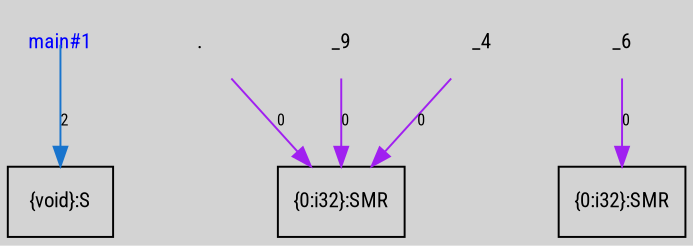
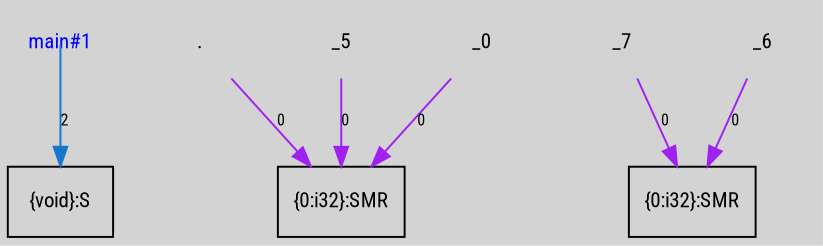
(341, 43) -> (341, 43)
(482, 43) -> (482, 43)
none -> (622, 43)
